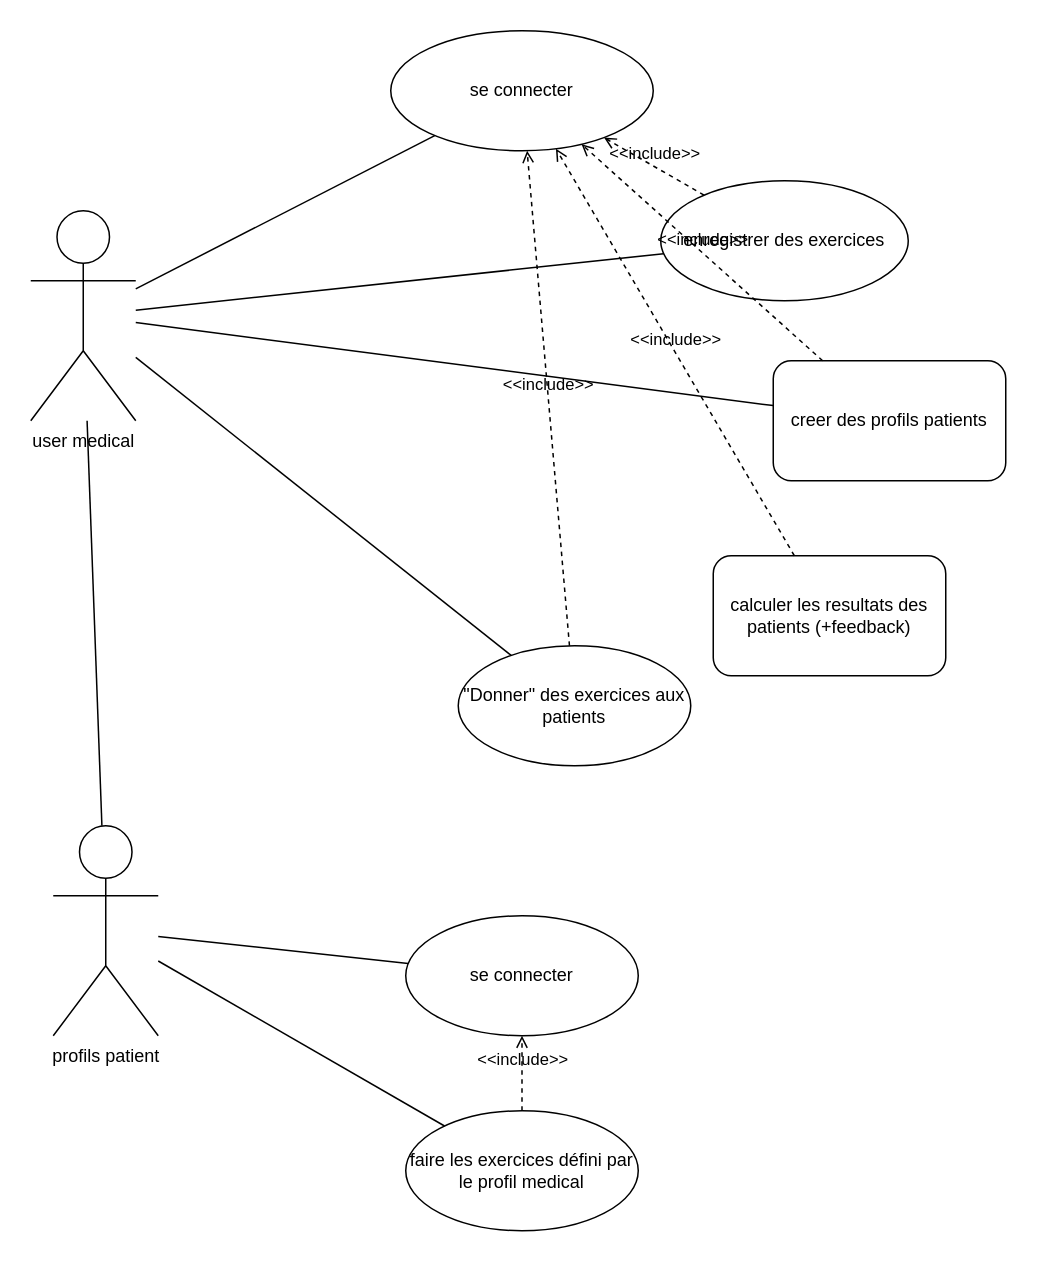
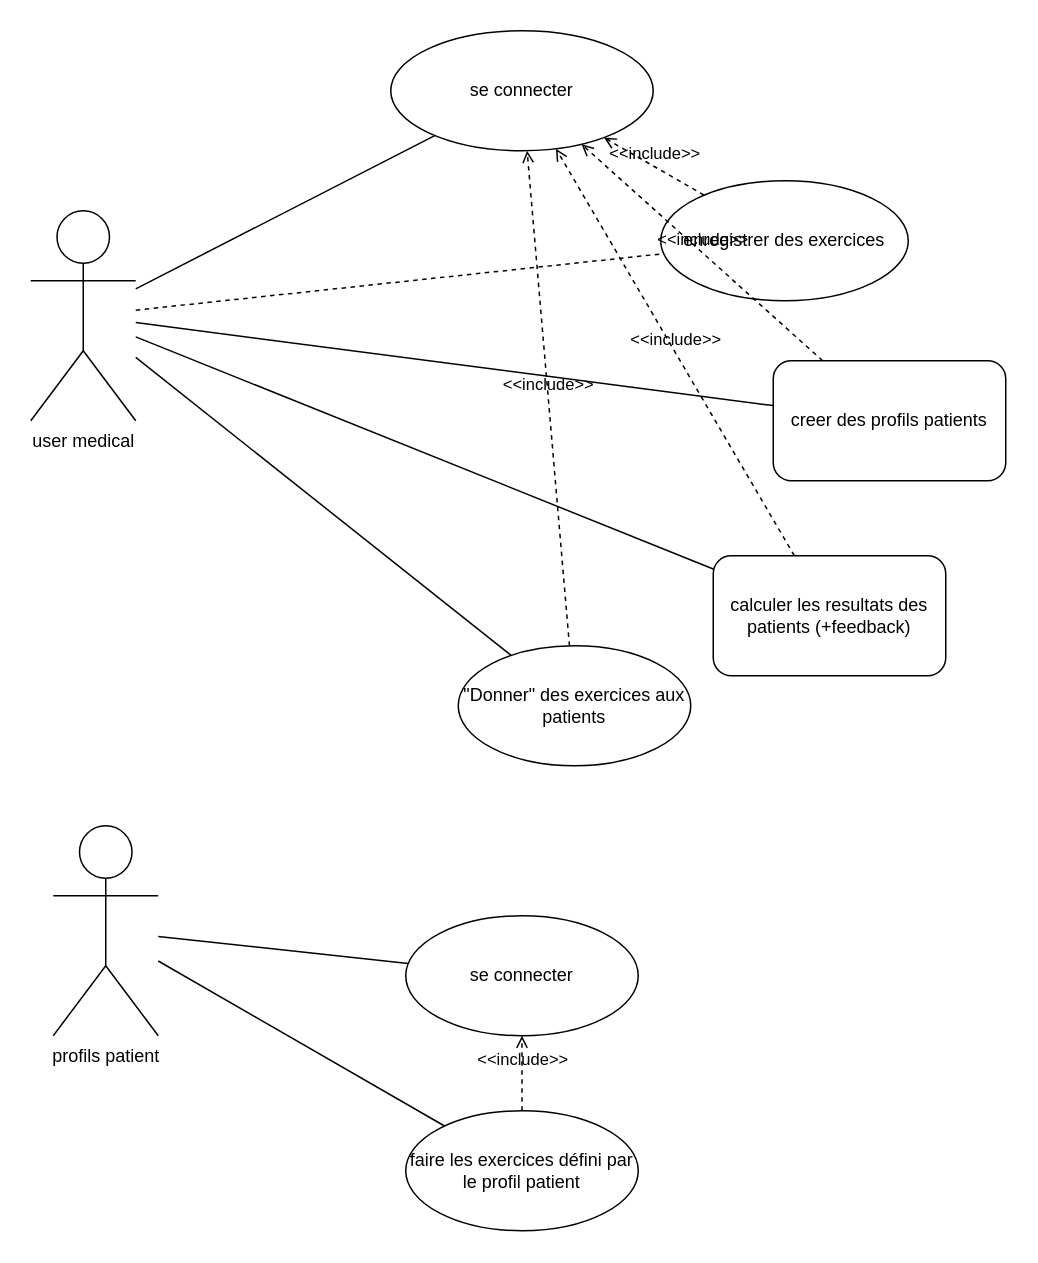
(401, 282) -> (401, 282)
(94, 623) -> (425, 453)
(522, 1171) -> (522, 1171)
